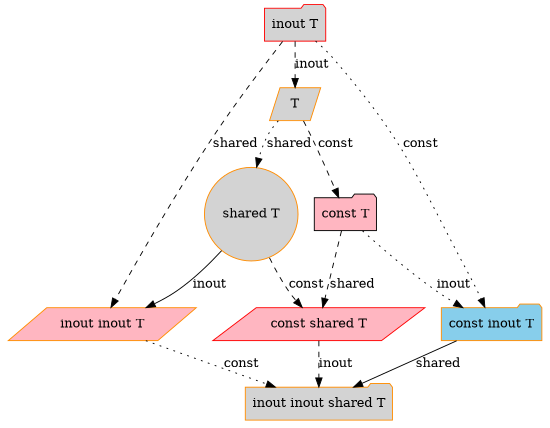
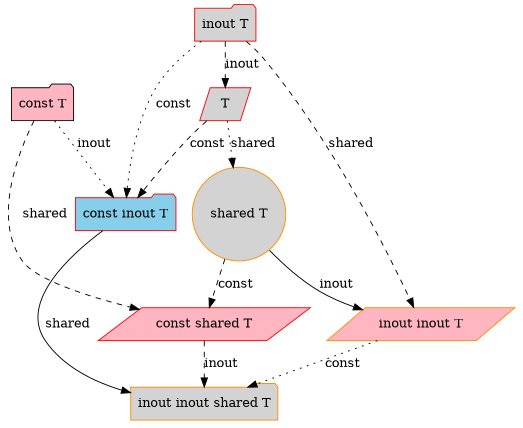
(295, 104) -> (225, 104)
(320, 155) -> (174, 154)
(492, 324) -> (126, 214)
